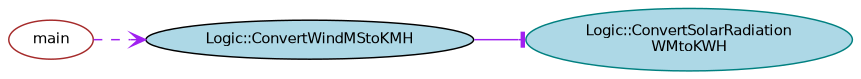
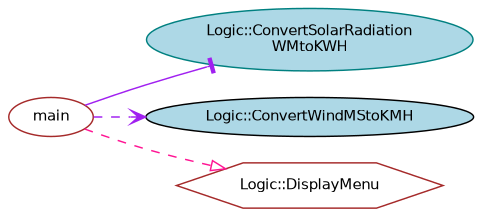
(496, 40) -> (146, 85)
none -> (310, 186)
